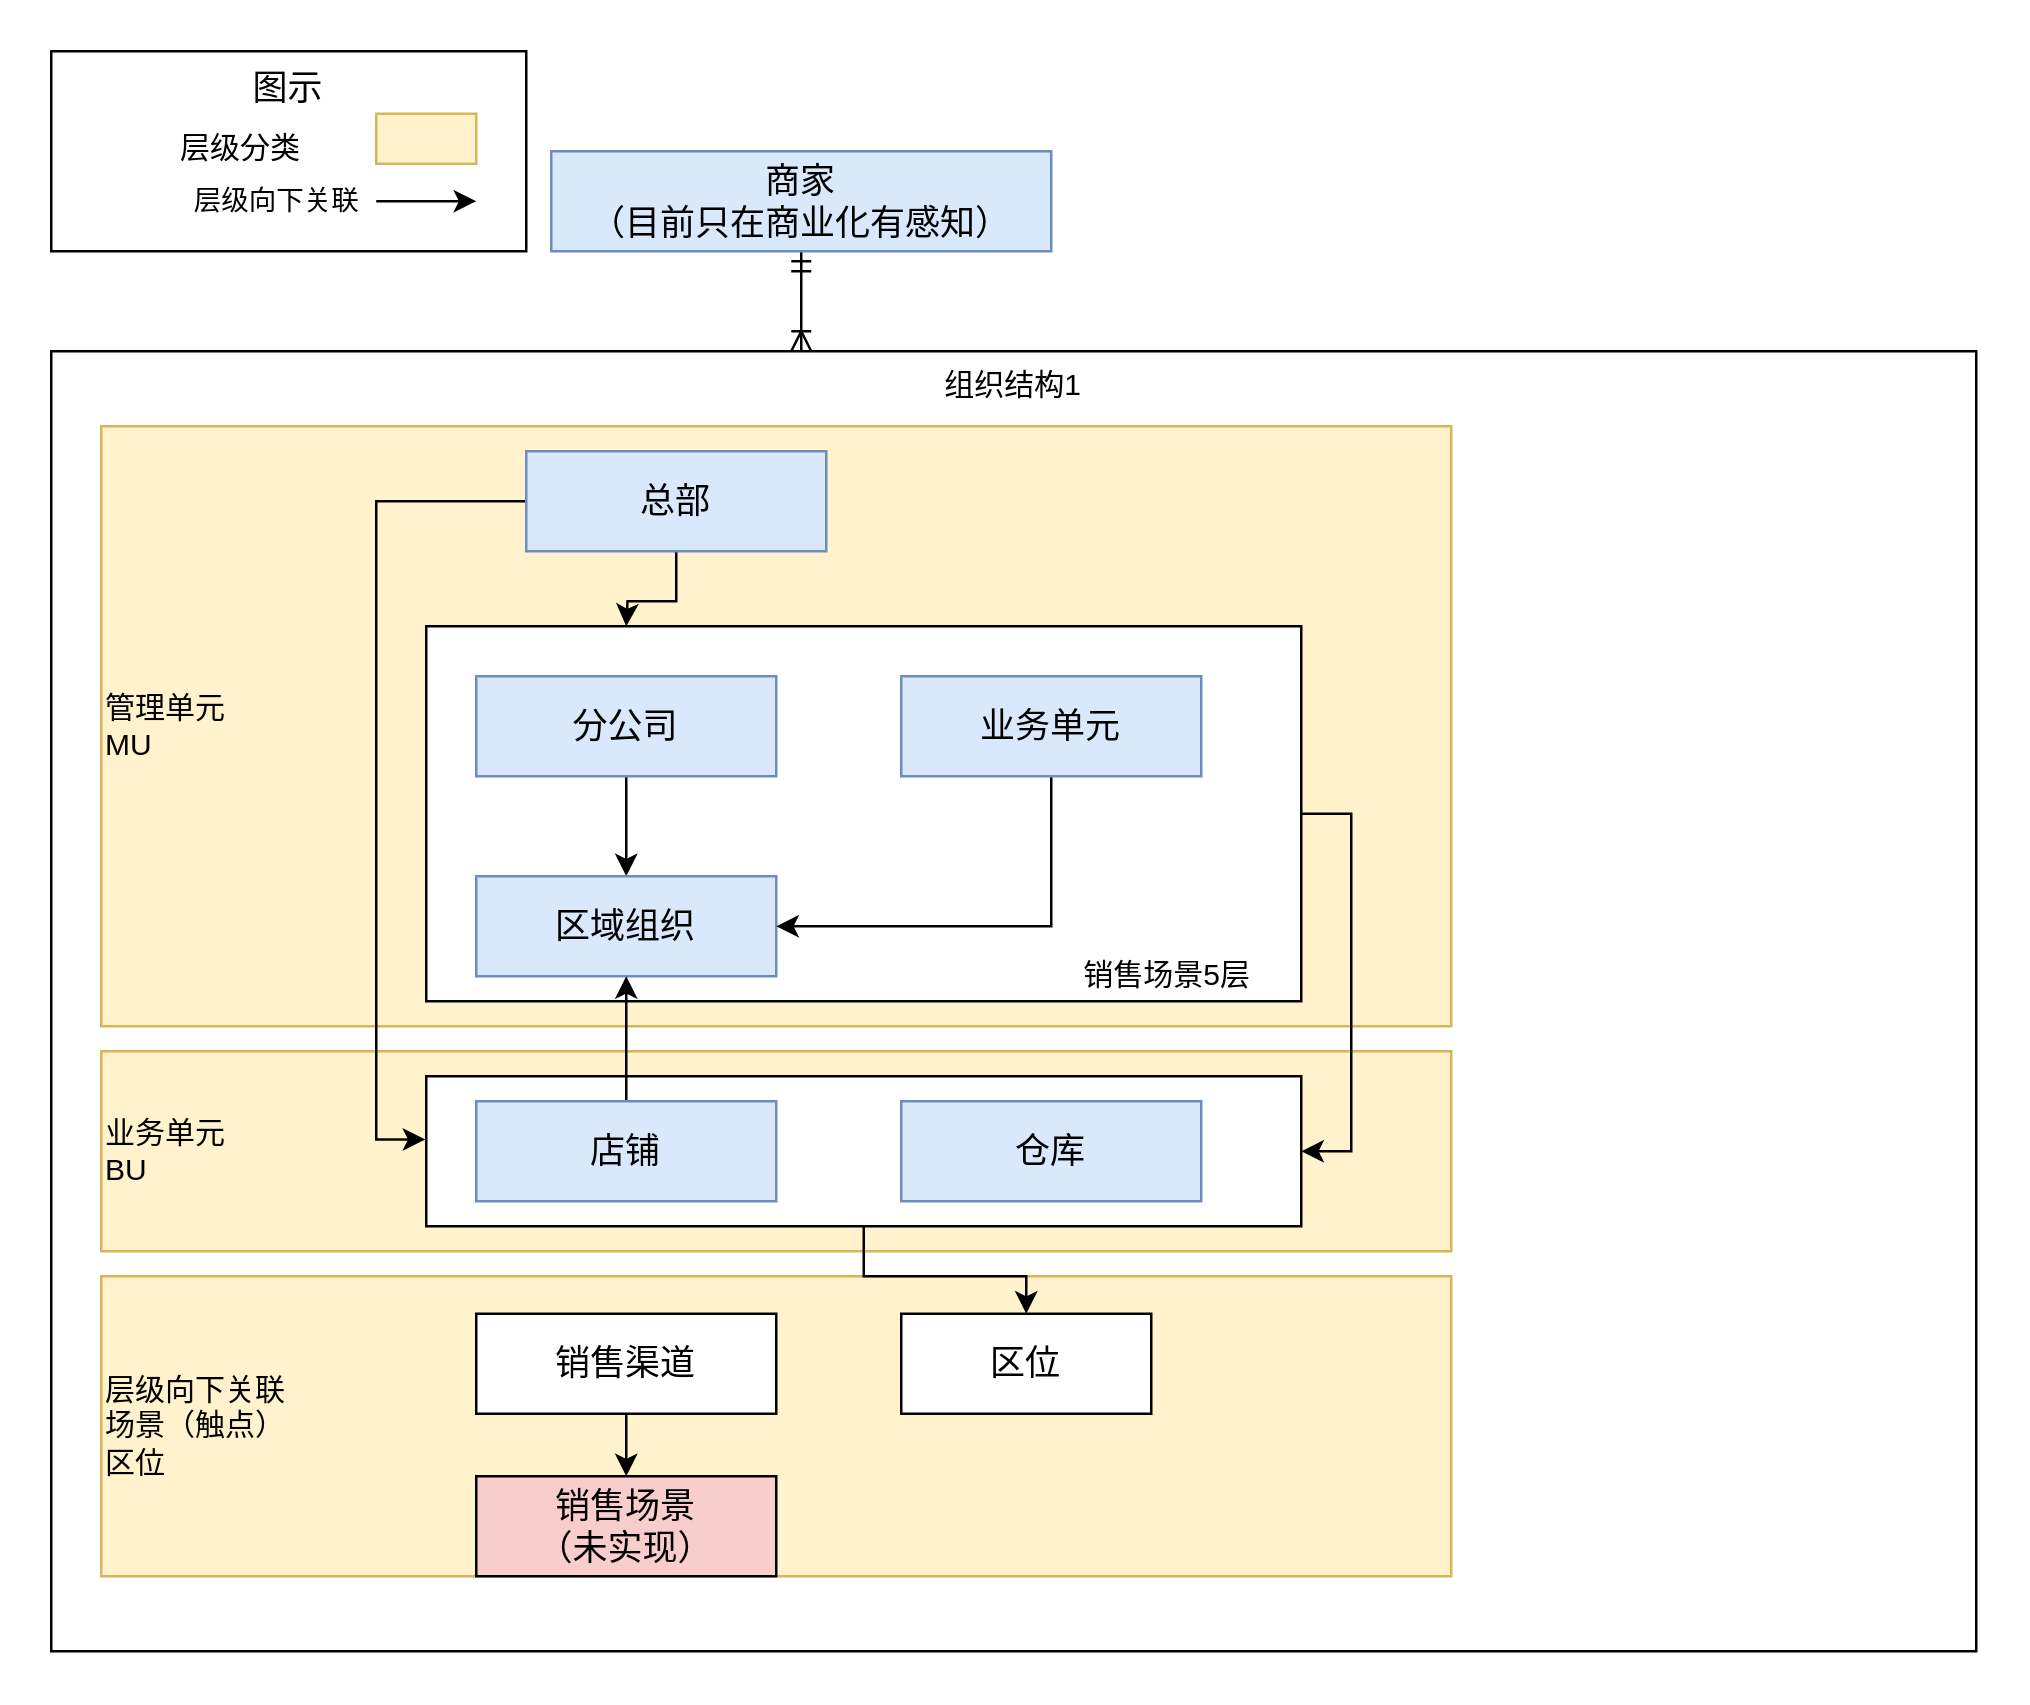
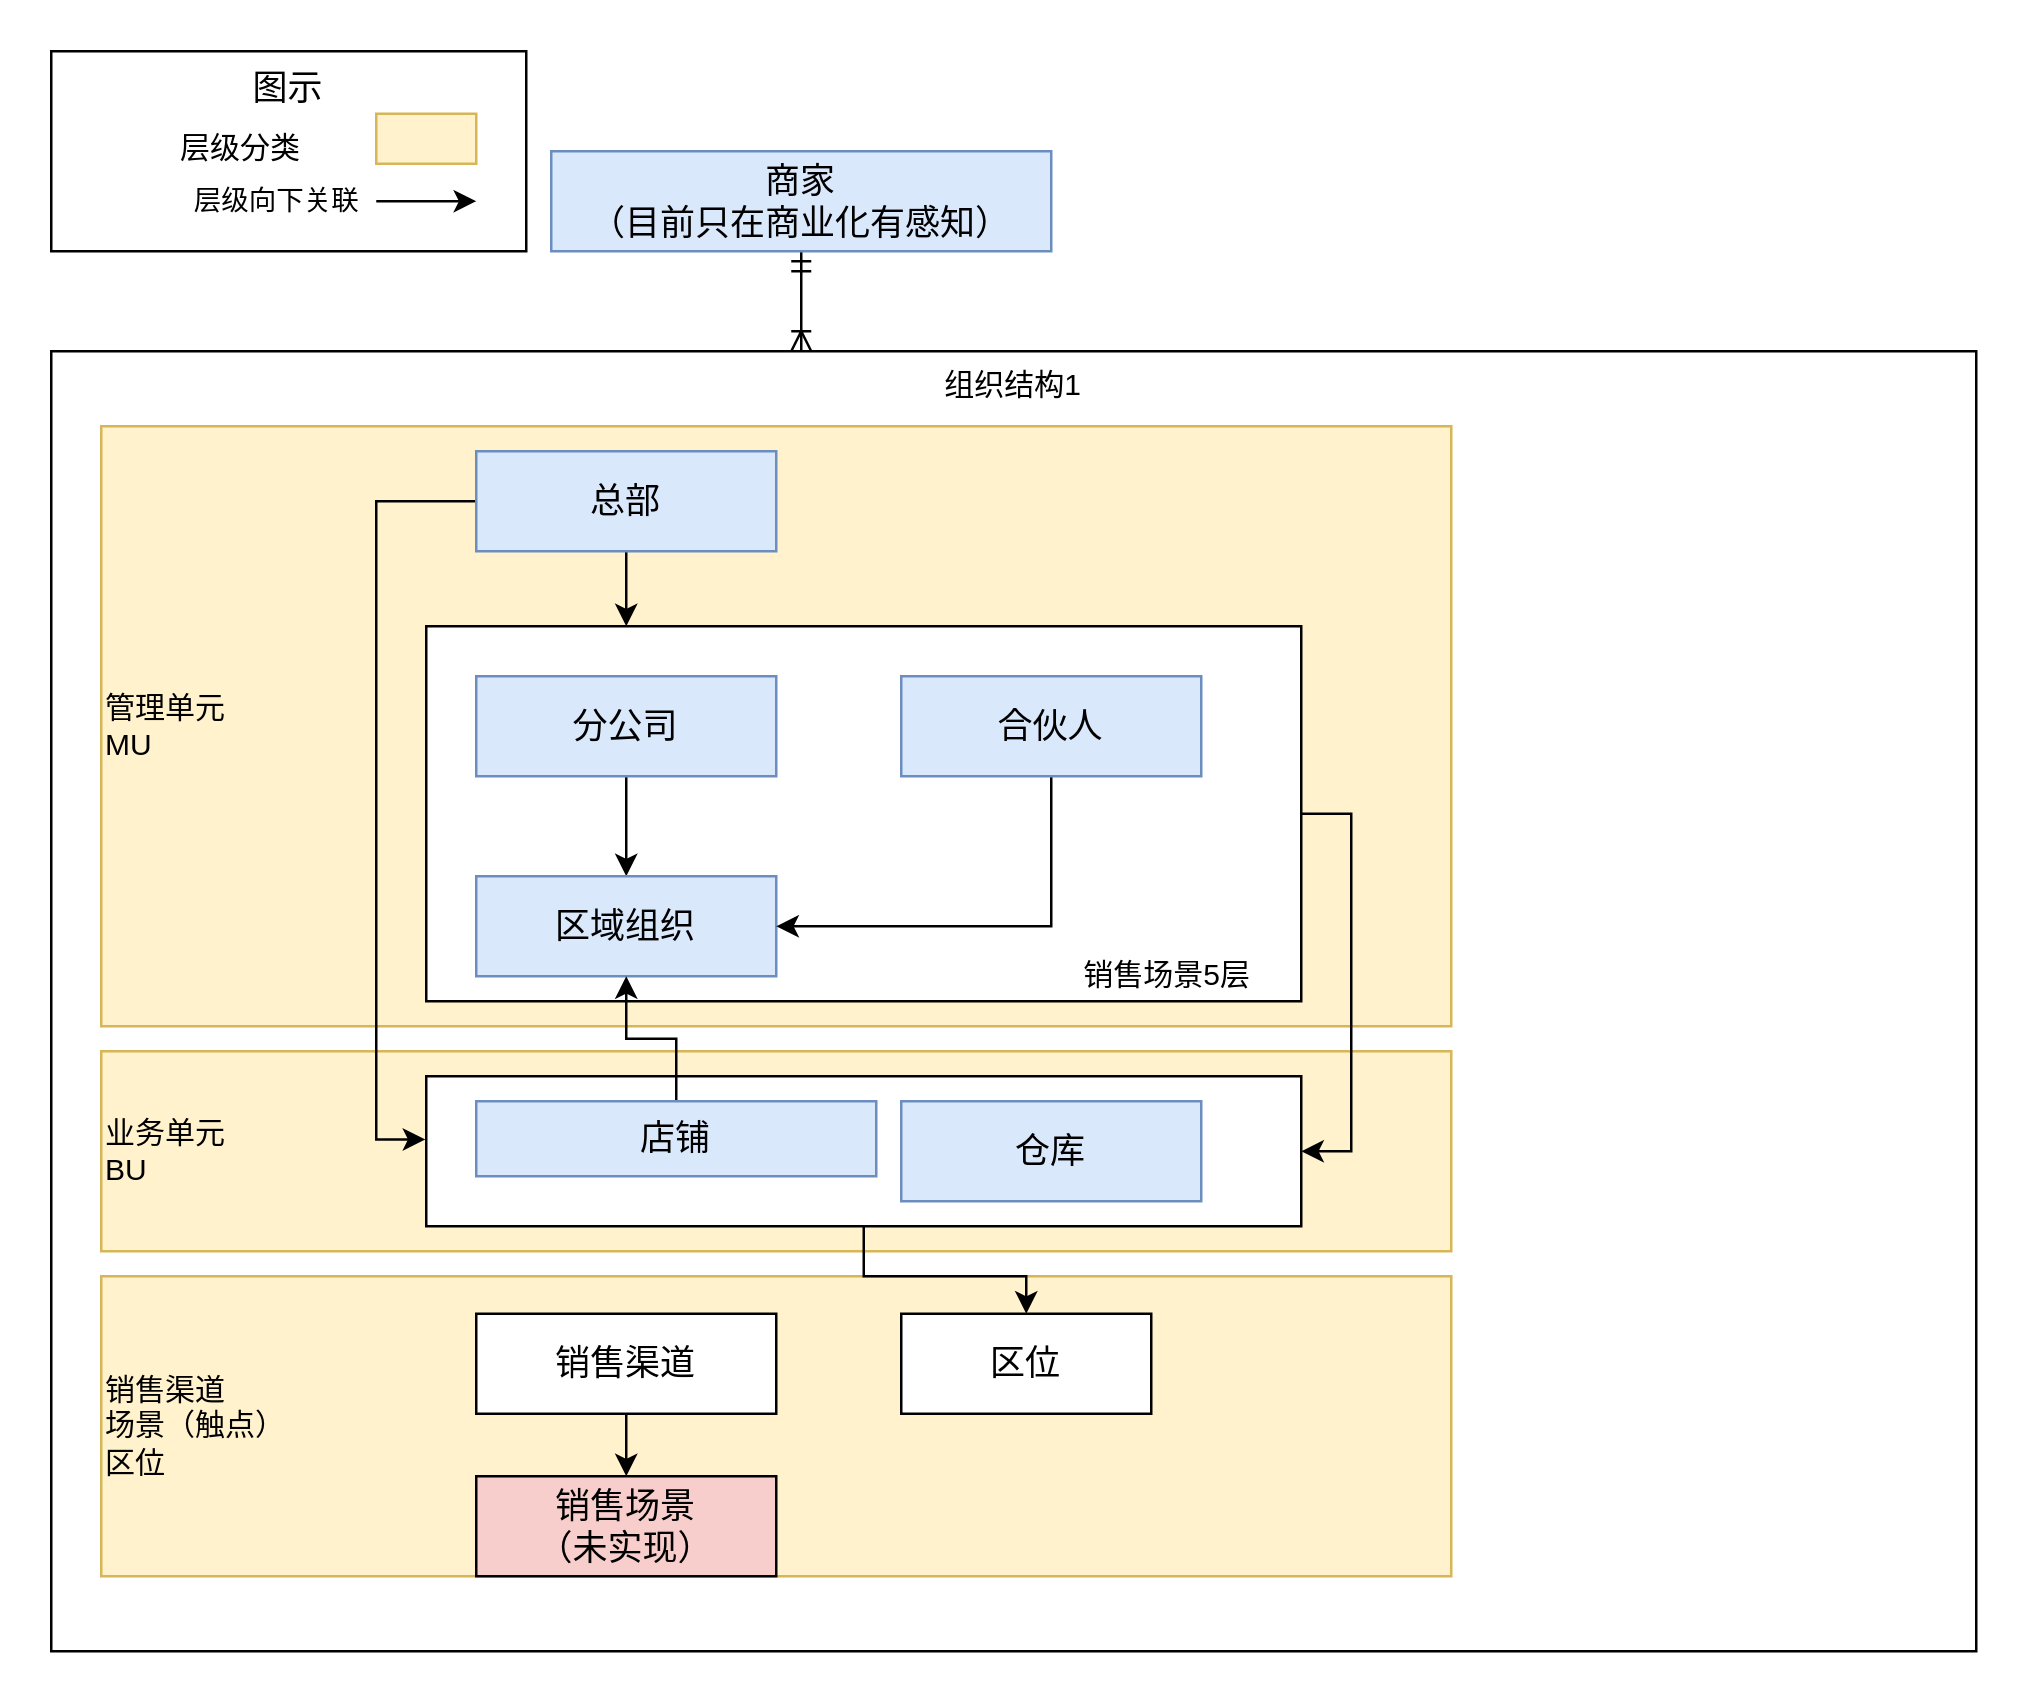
(676, 501) -> (626, 501)
(1051, 726) -> (1051, 726)
(626, 1151) -> (676, 1139)
(196, 1426) -> (196, 1426)
